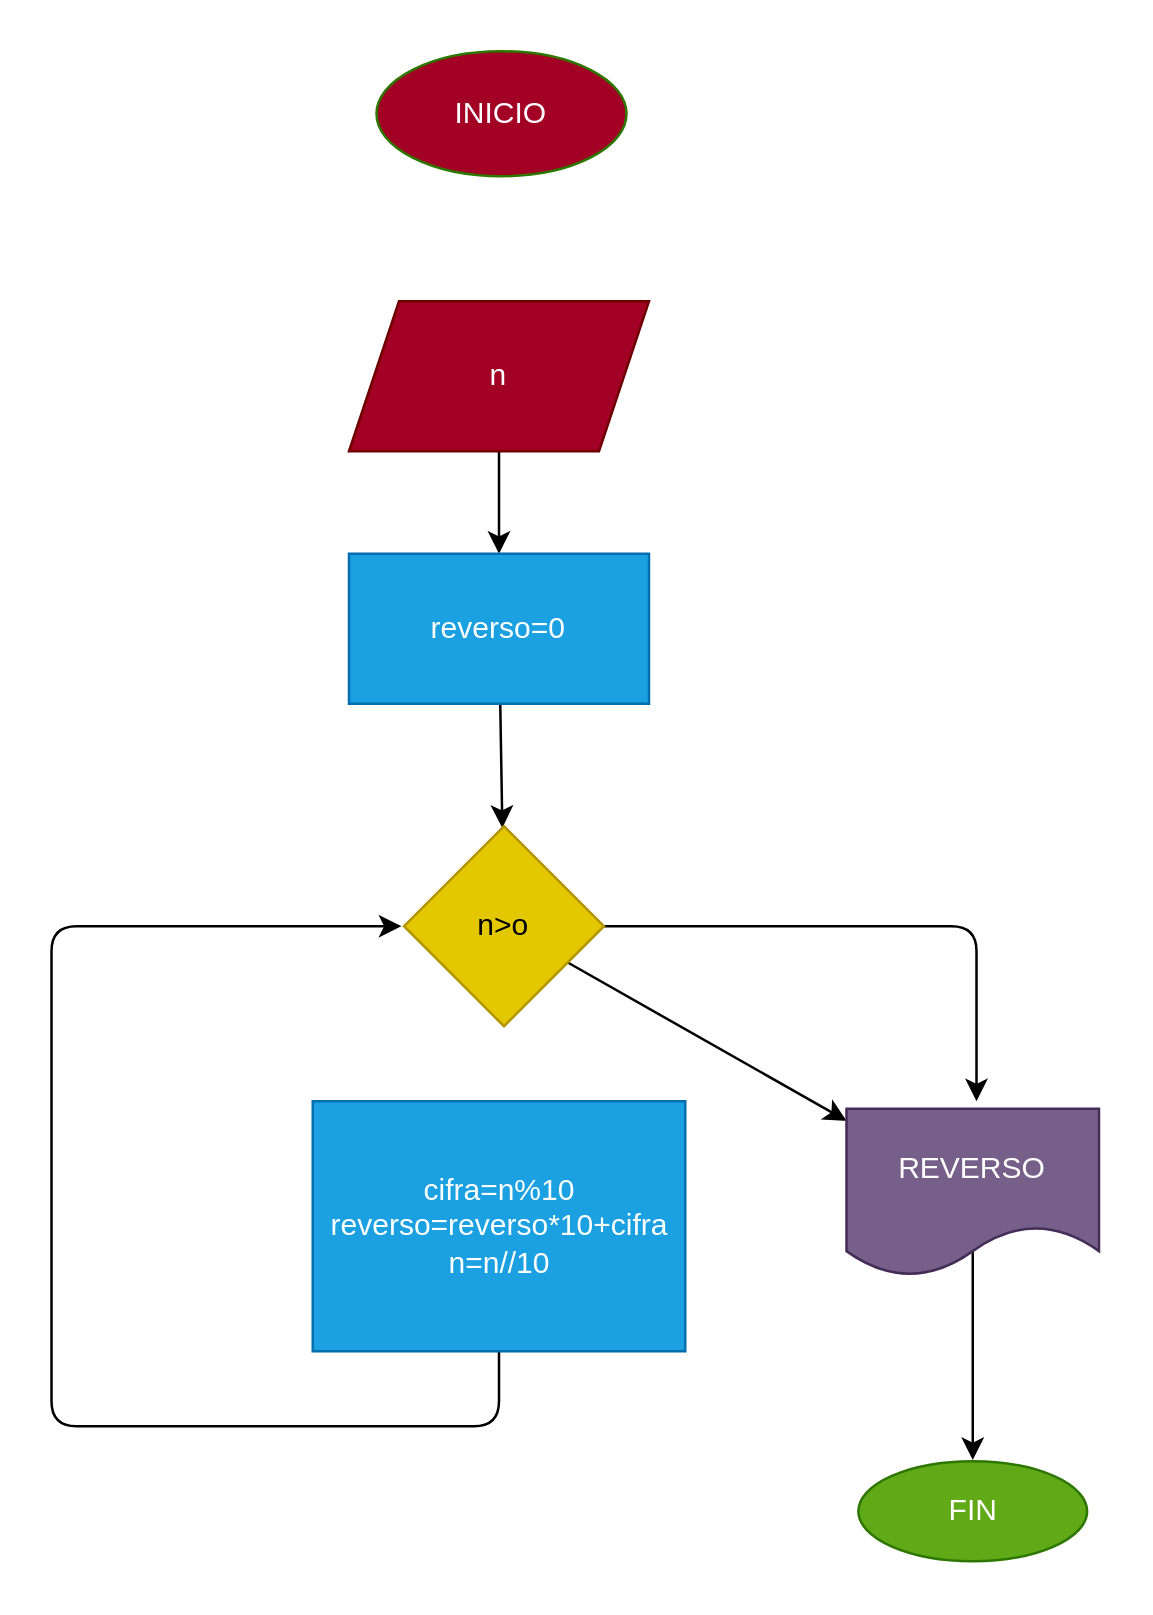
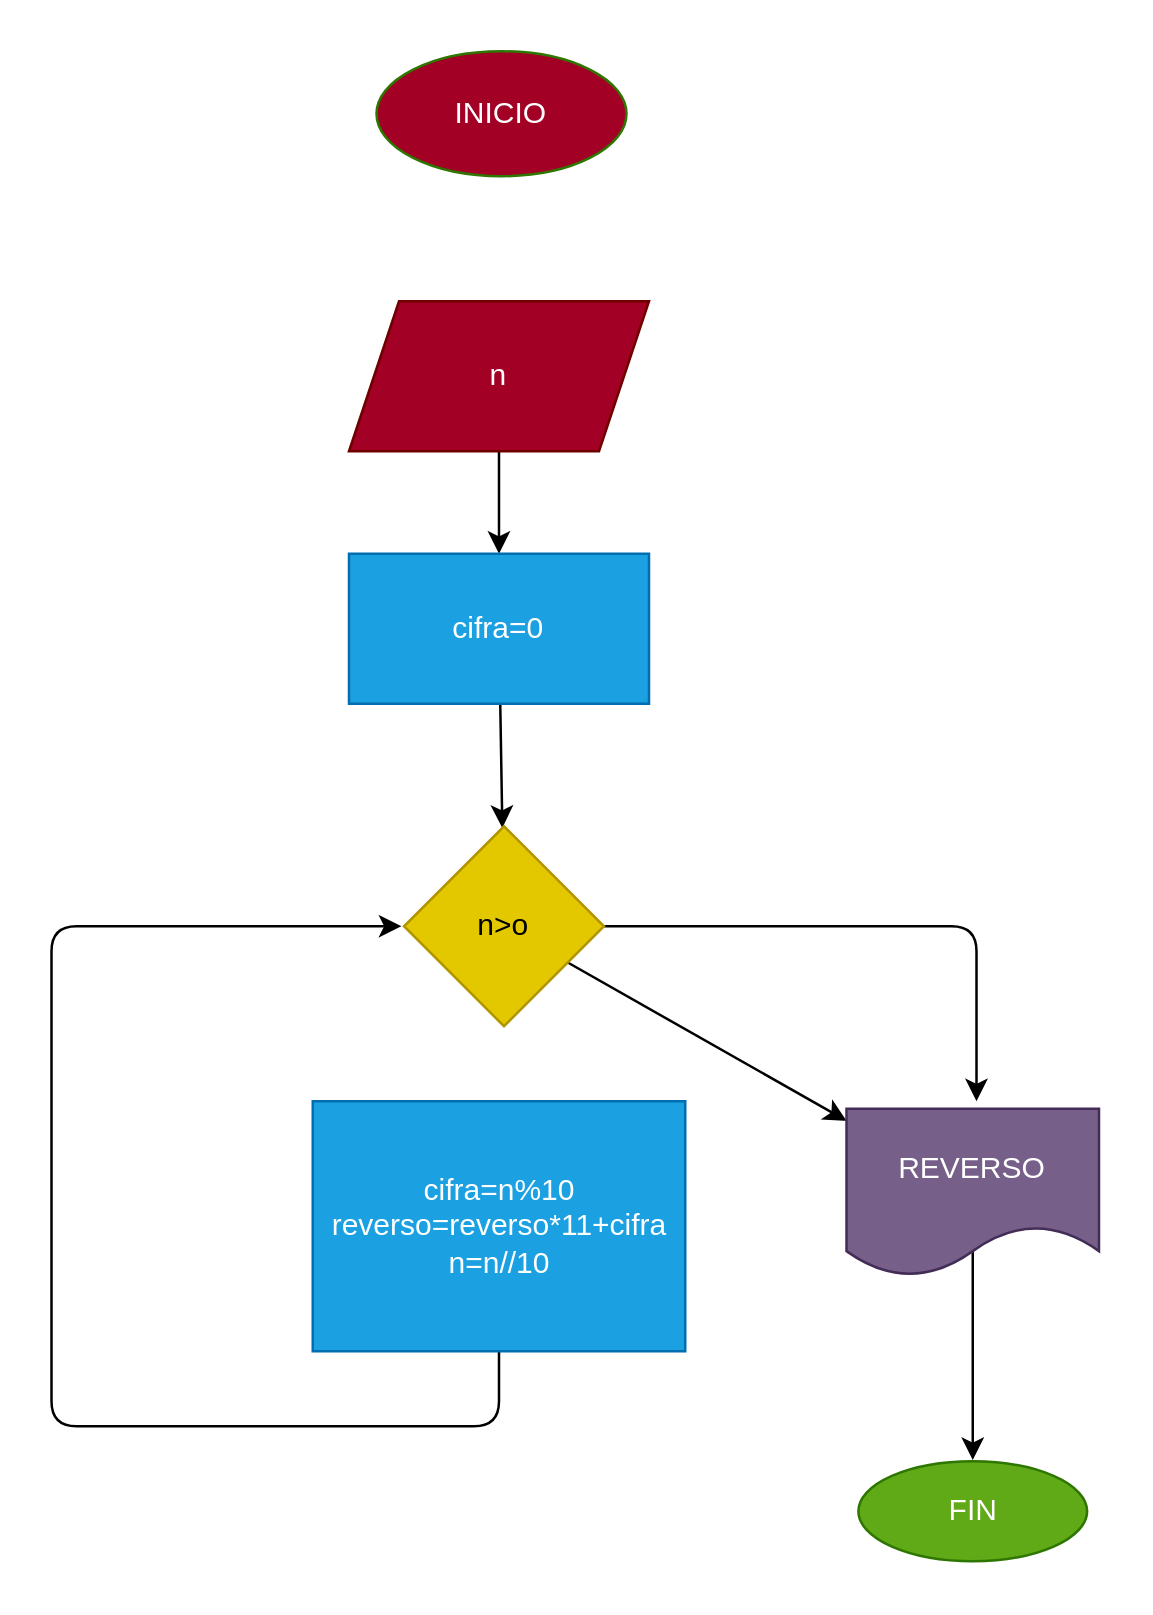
(499, 629) -> (499, 629)
(500, 1226) -> (500, 1226)
